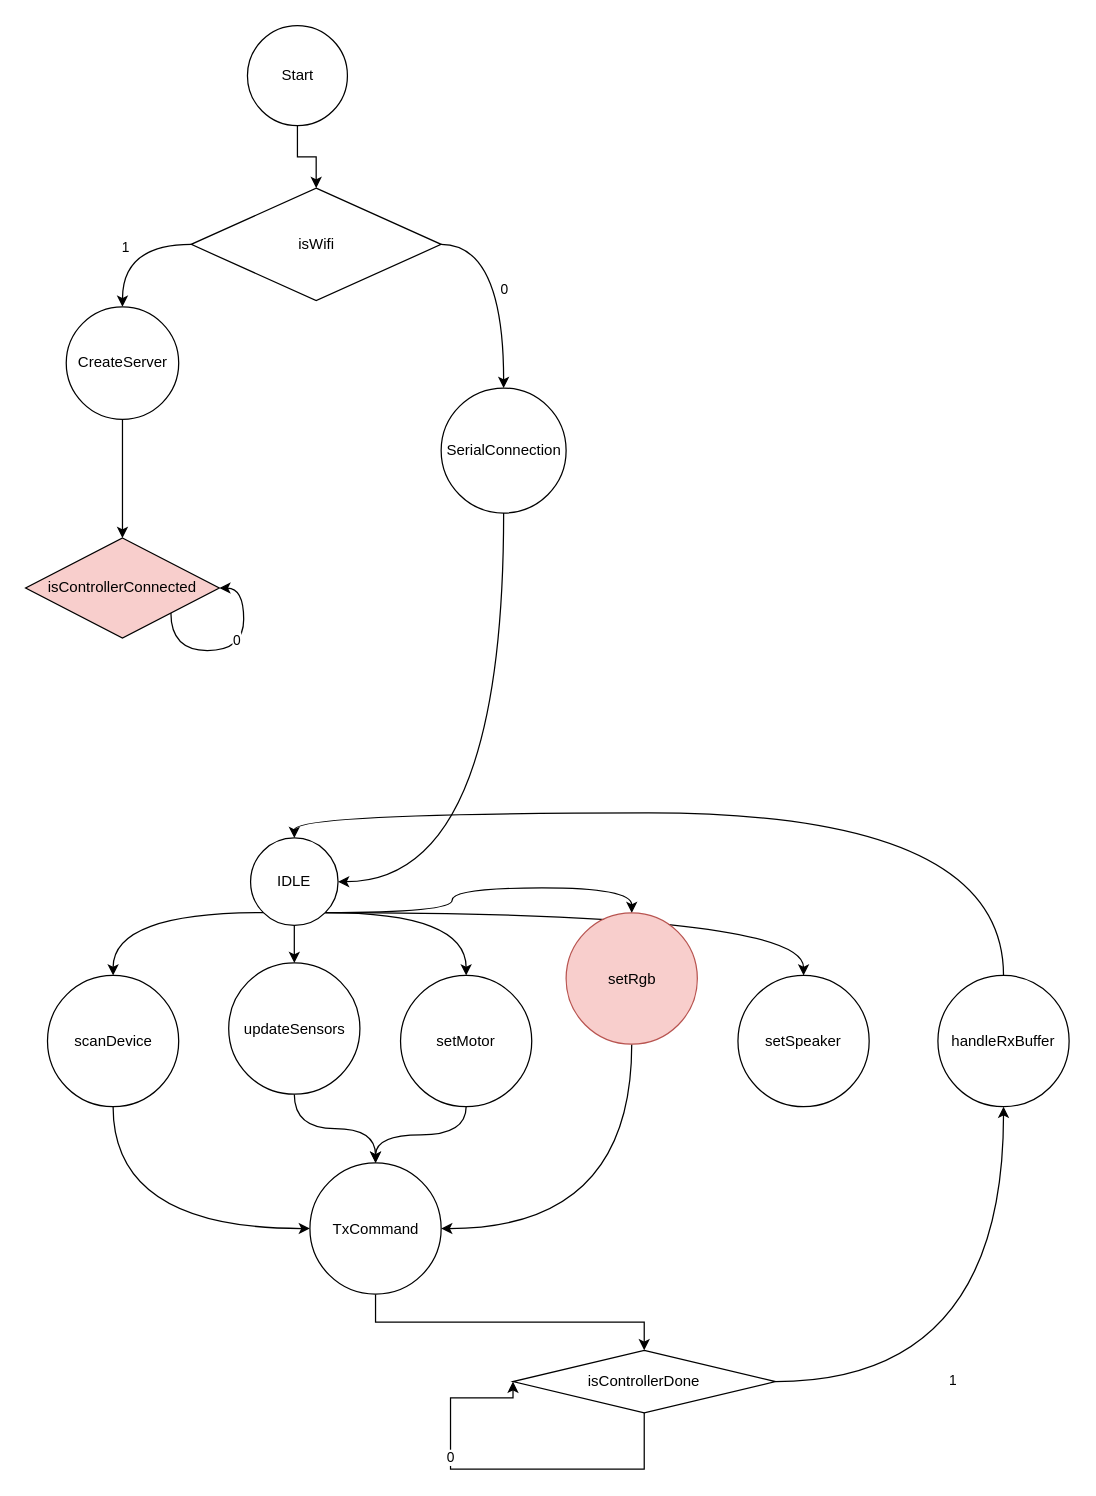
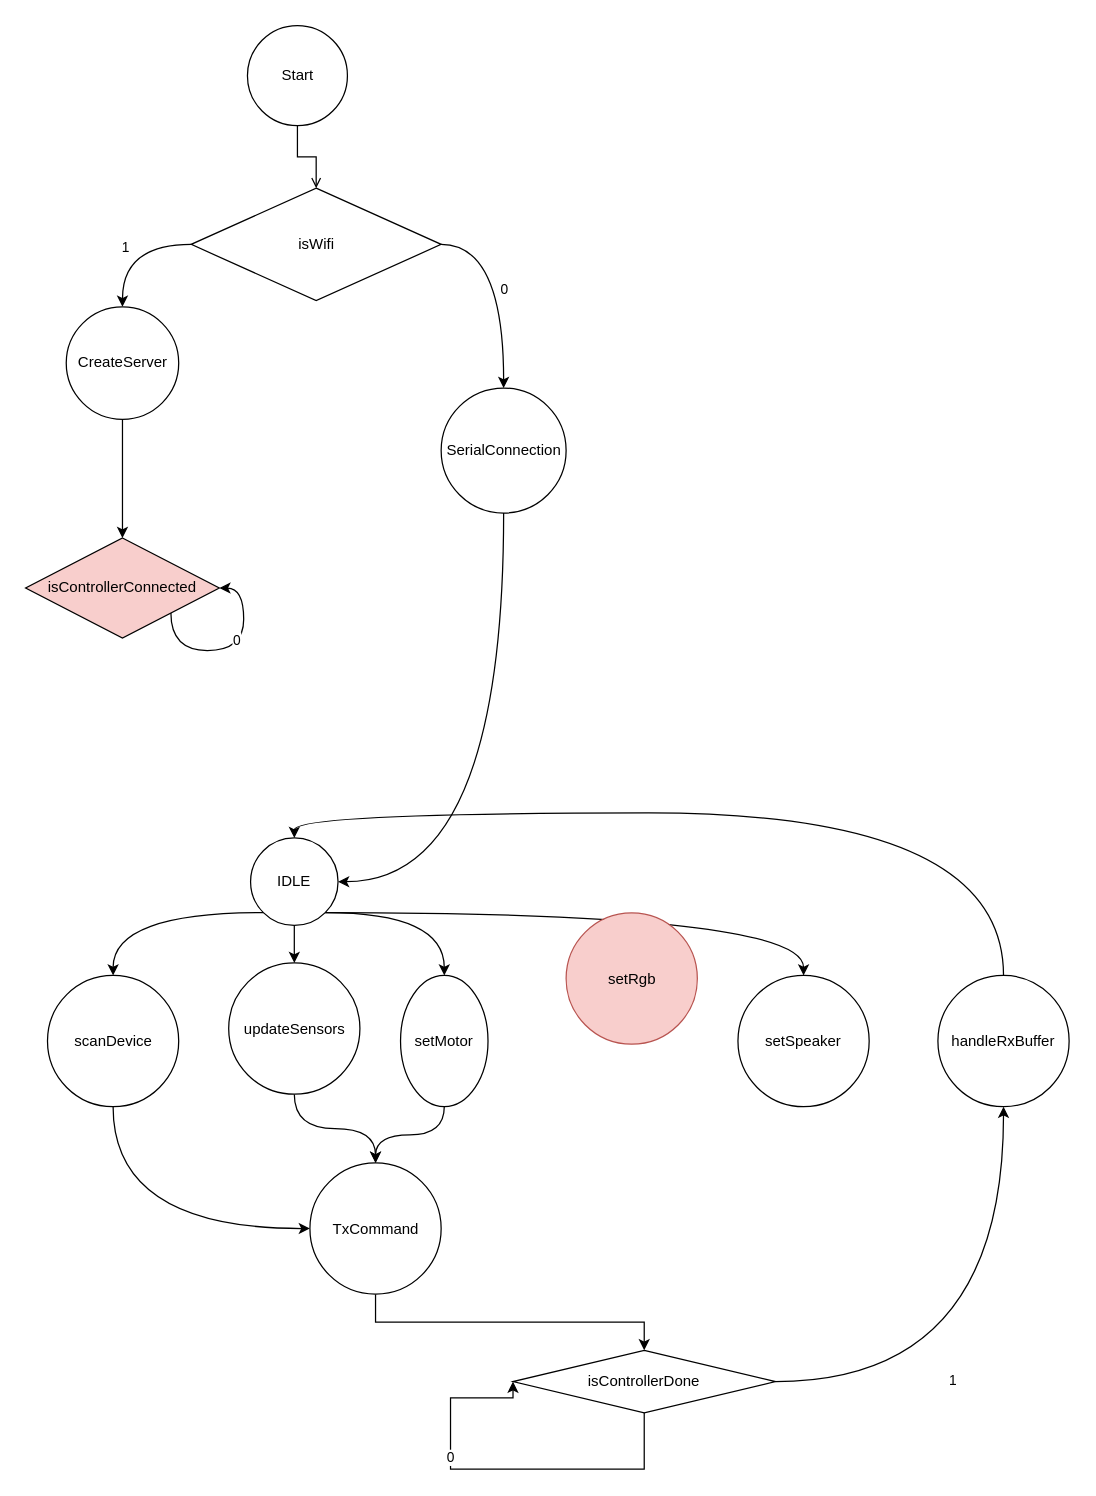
(316, 178) -> (316, 180)
(514, 889) -> none
(466, 1041) -> (444, 1041)
(587, 1182) -> none
